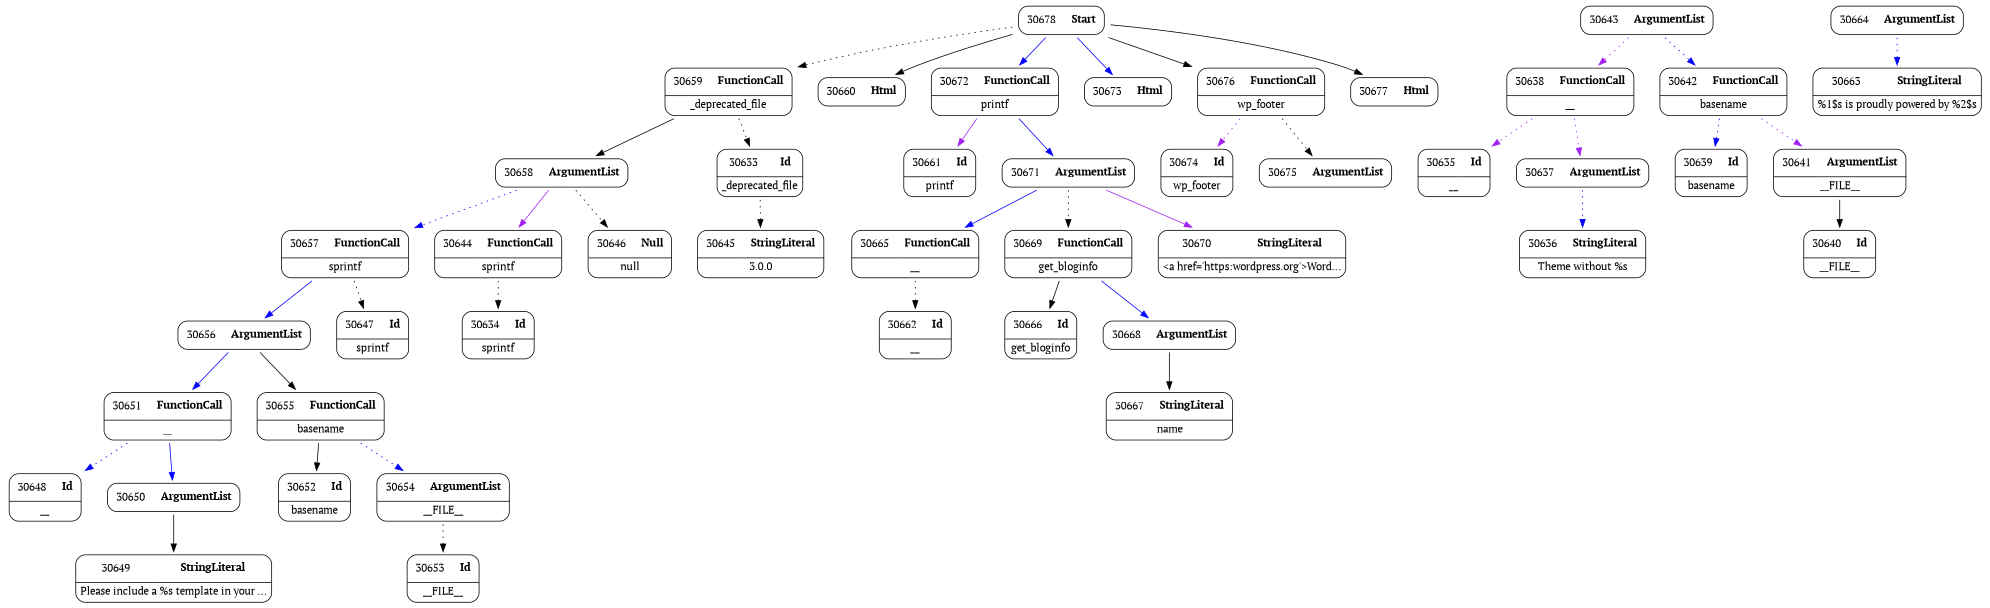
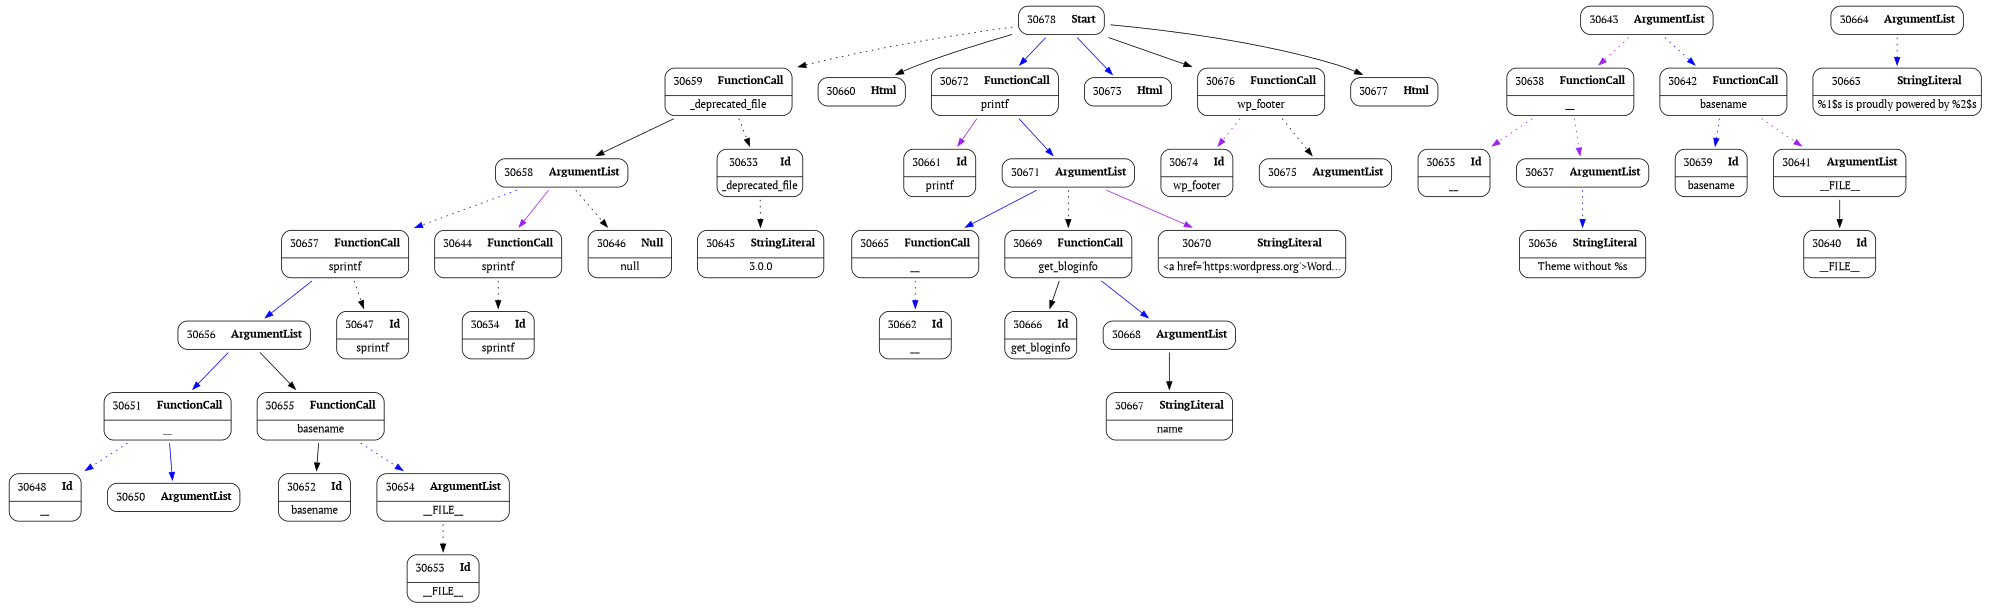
(915, 291) -> (915, 291)
(174, 579) -> none
